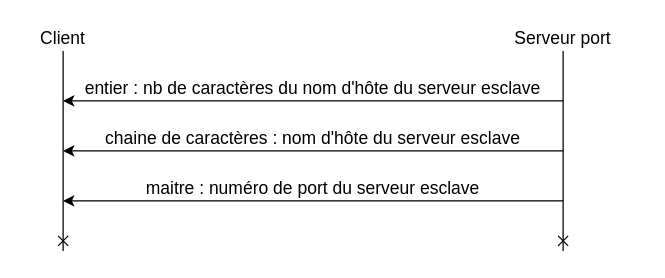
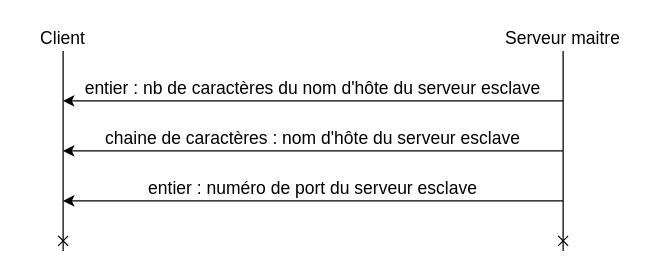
(563, 38) -> (563, 38)
(313, 188) -> (313, 188)
